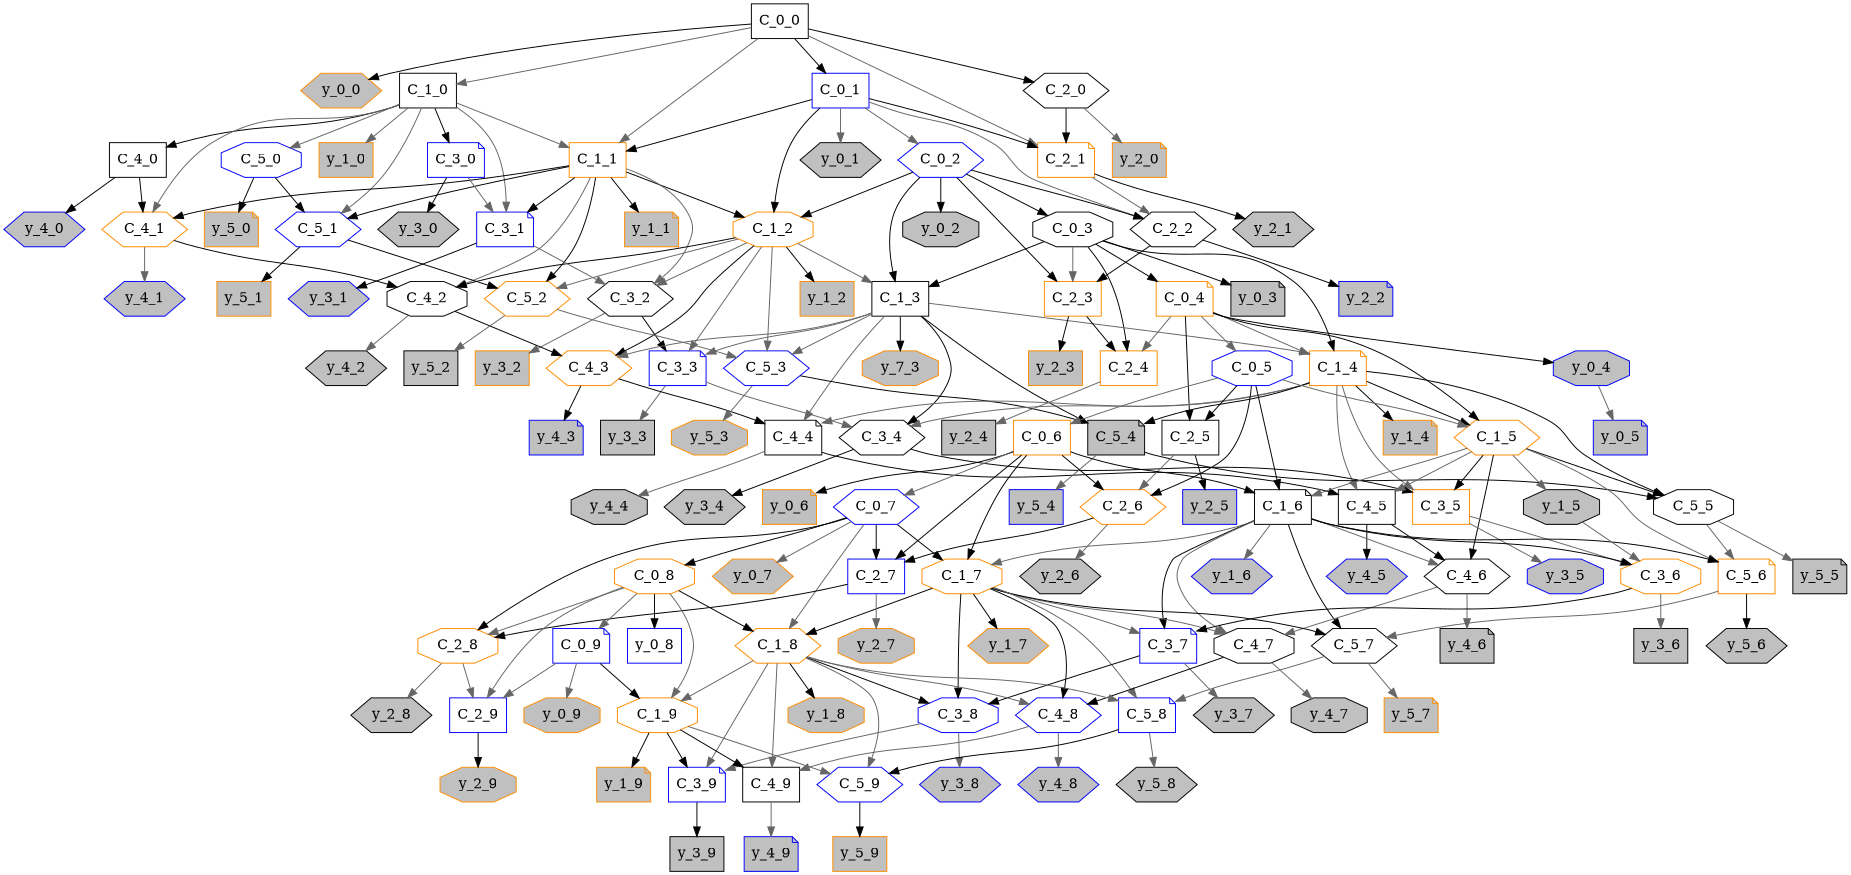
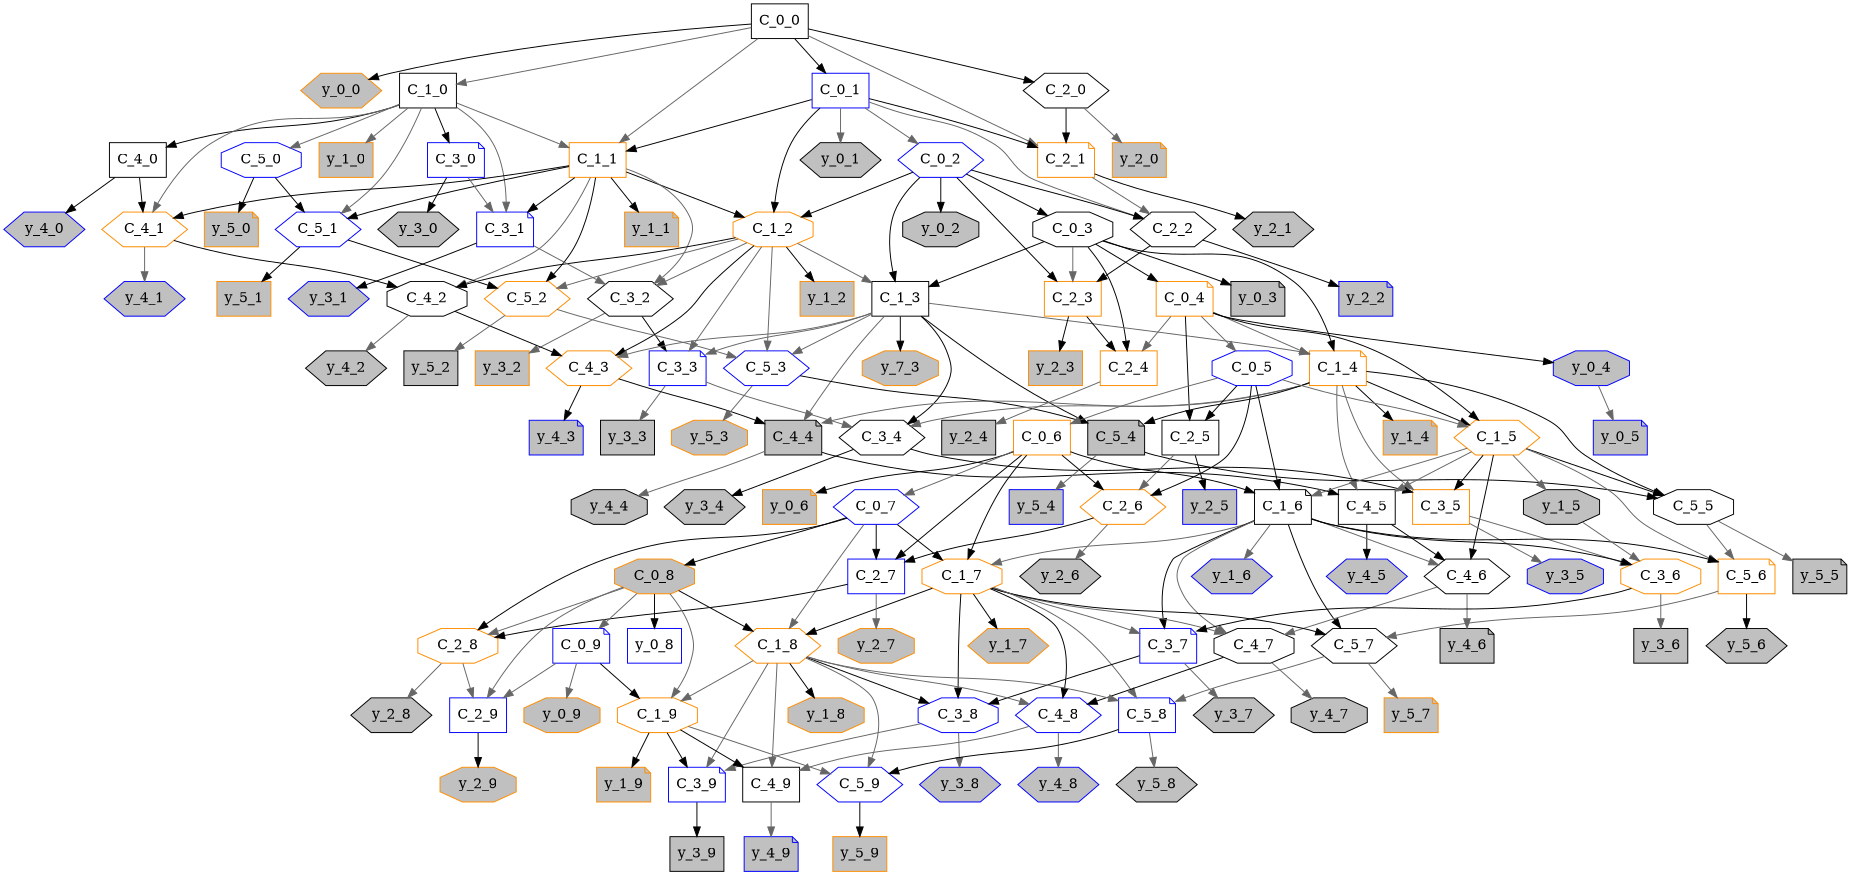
(793, 438) -> (793, 438)
(655, 576) -> (655, 576)
(753, 576) -> none
